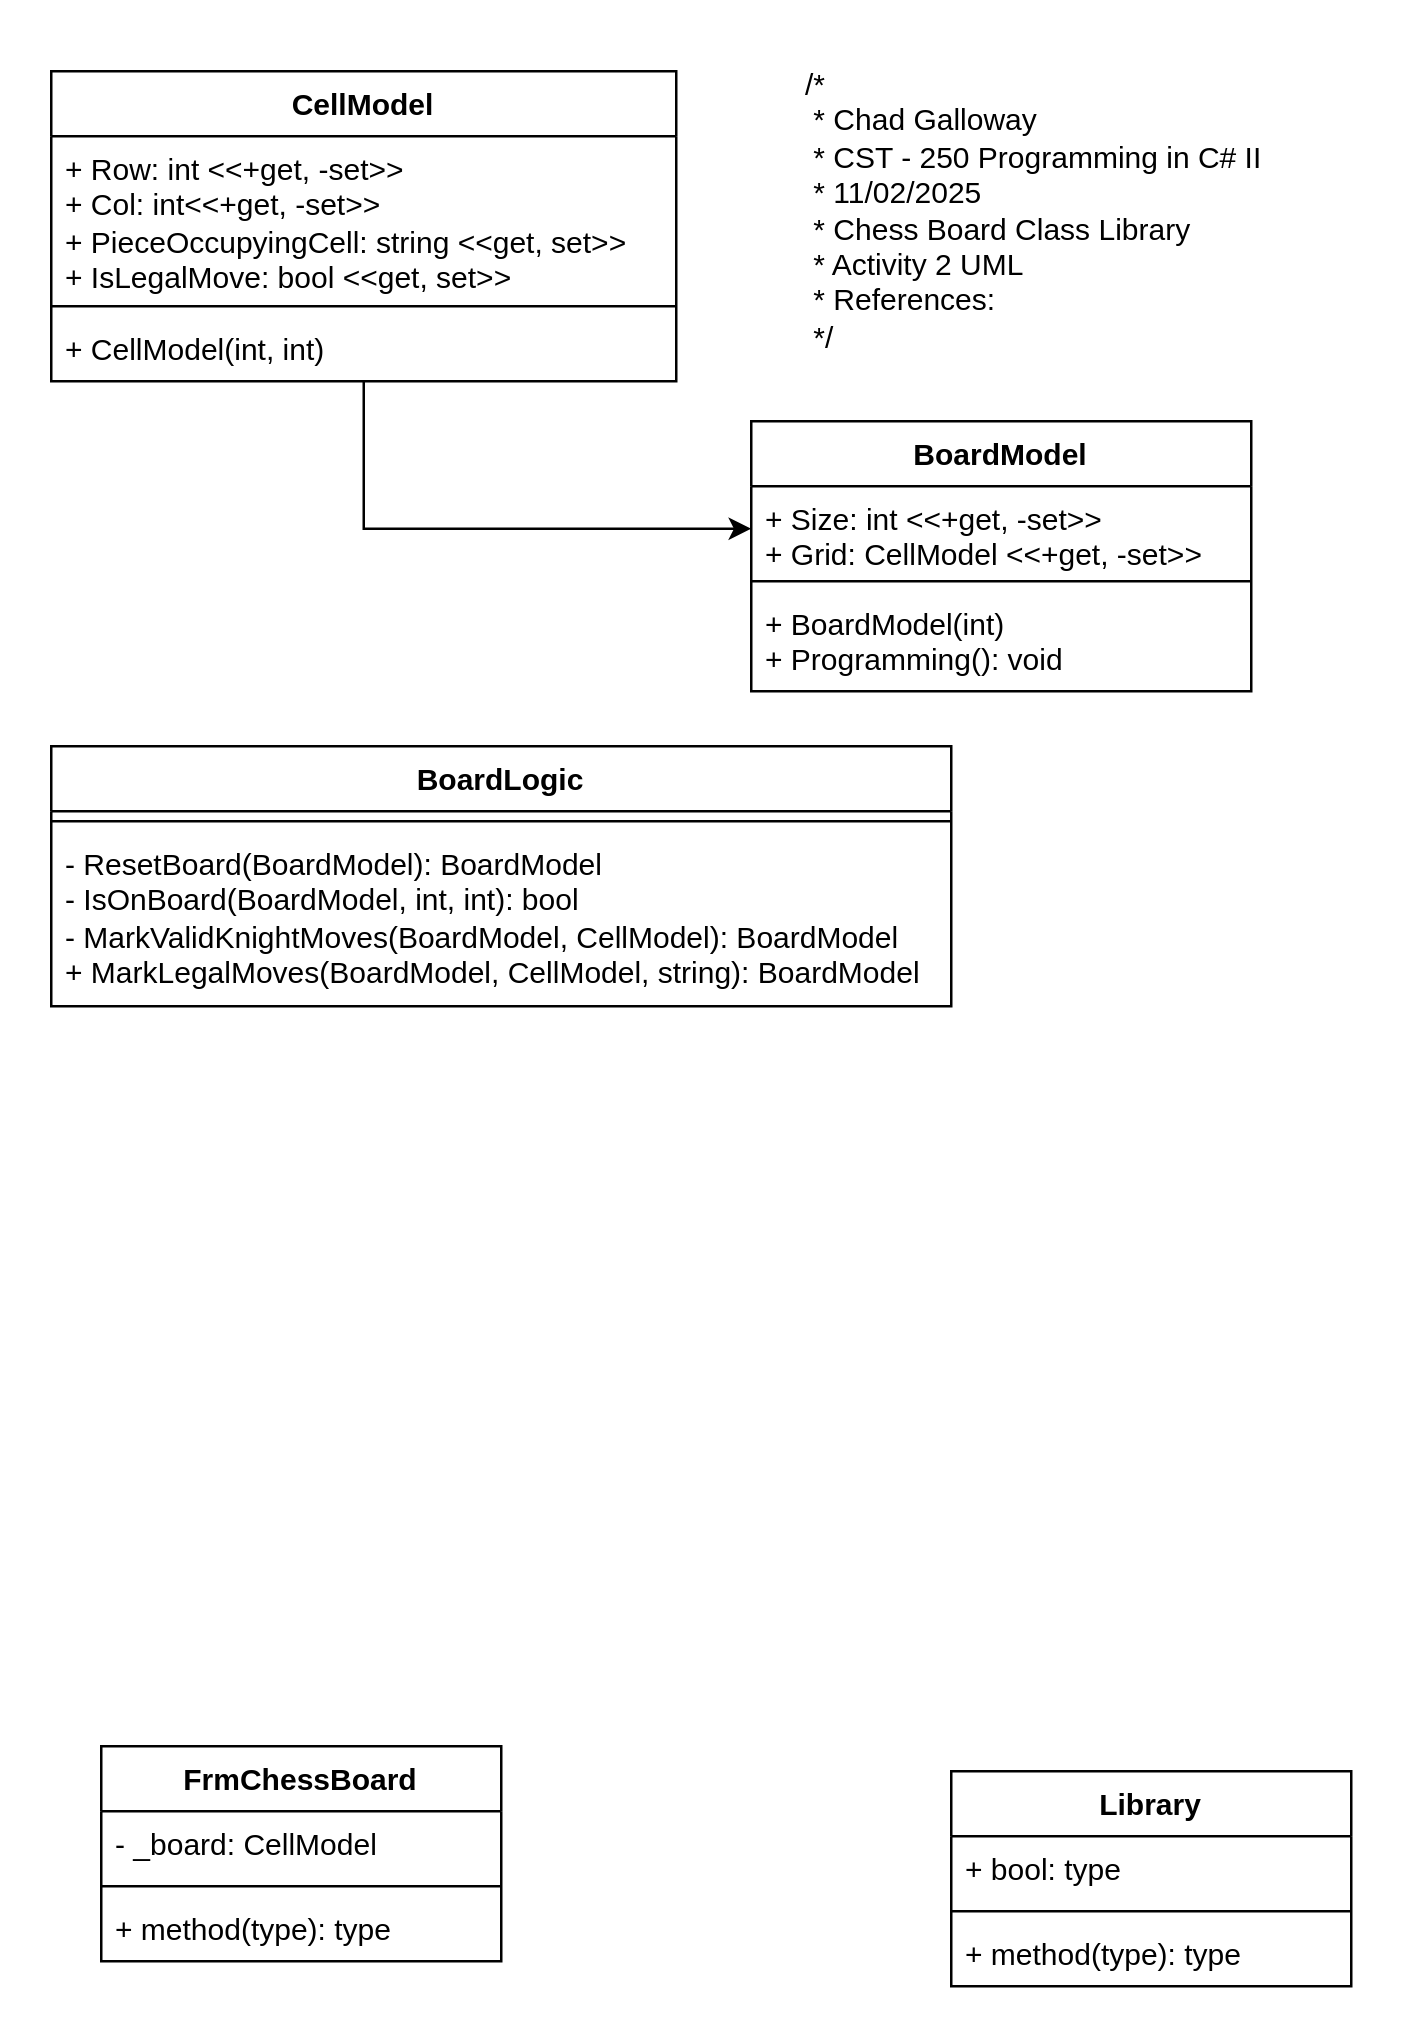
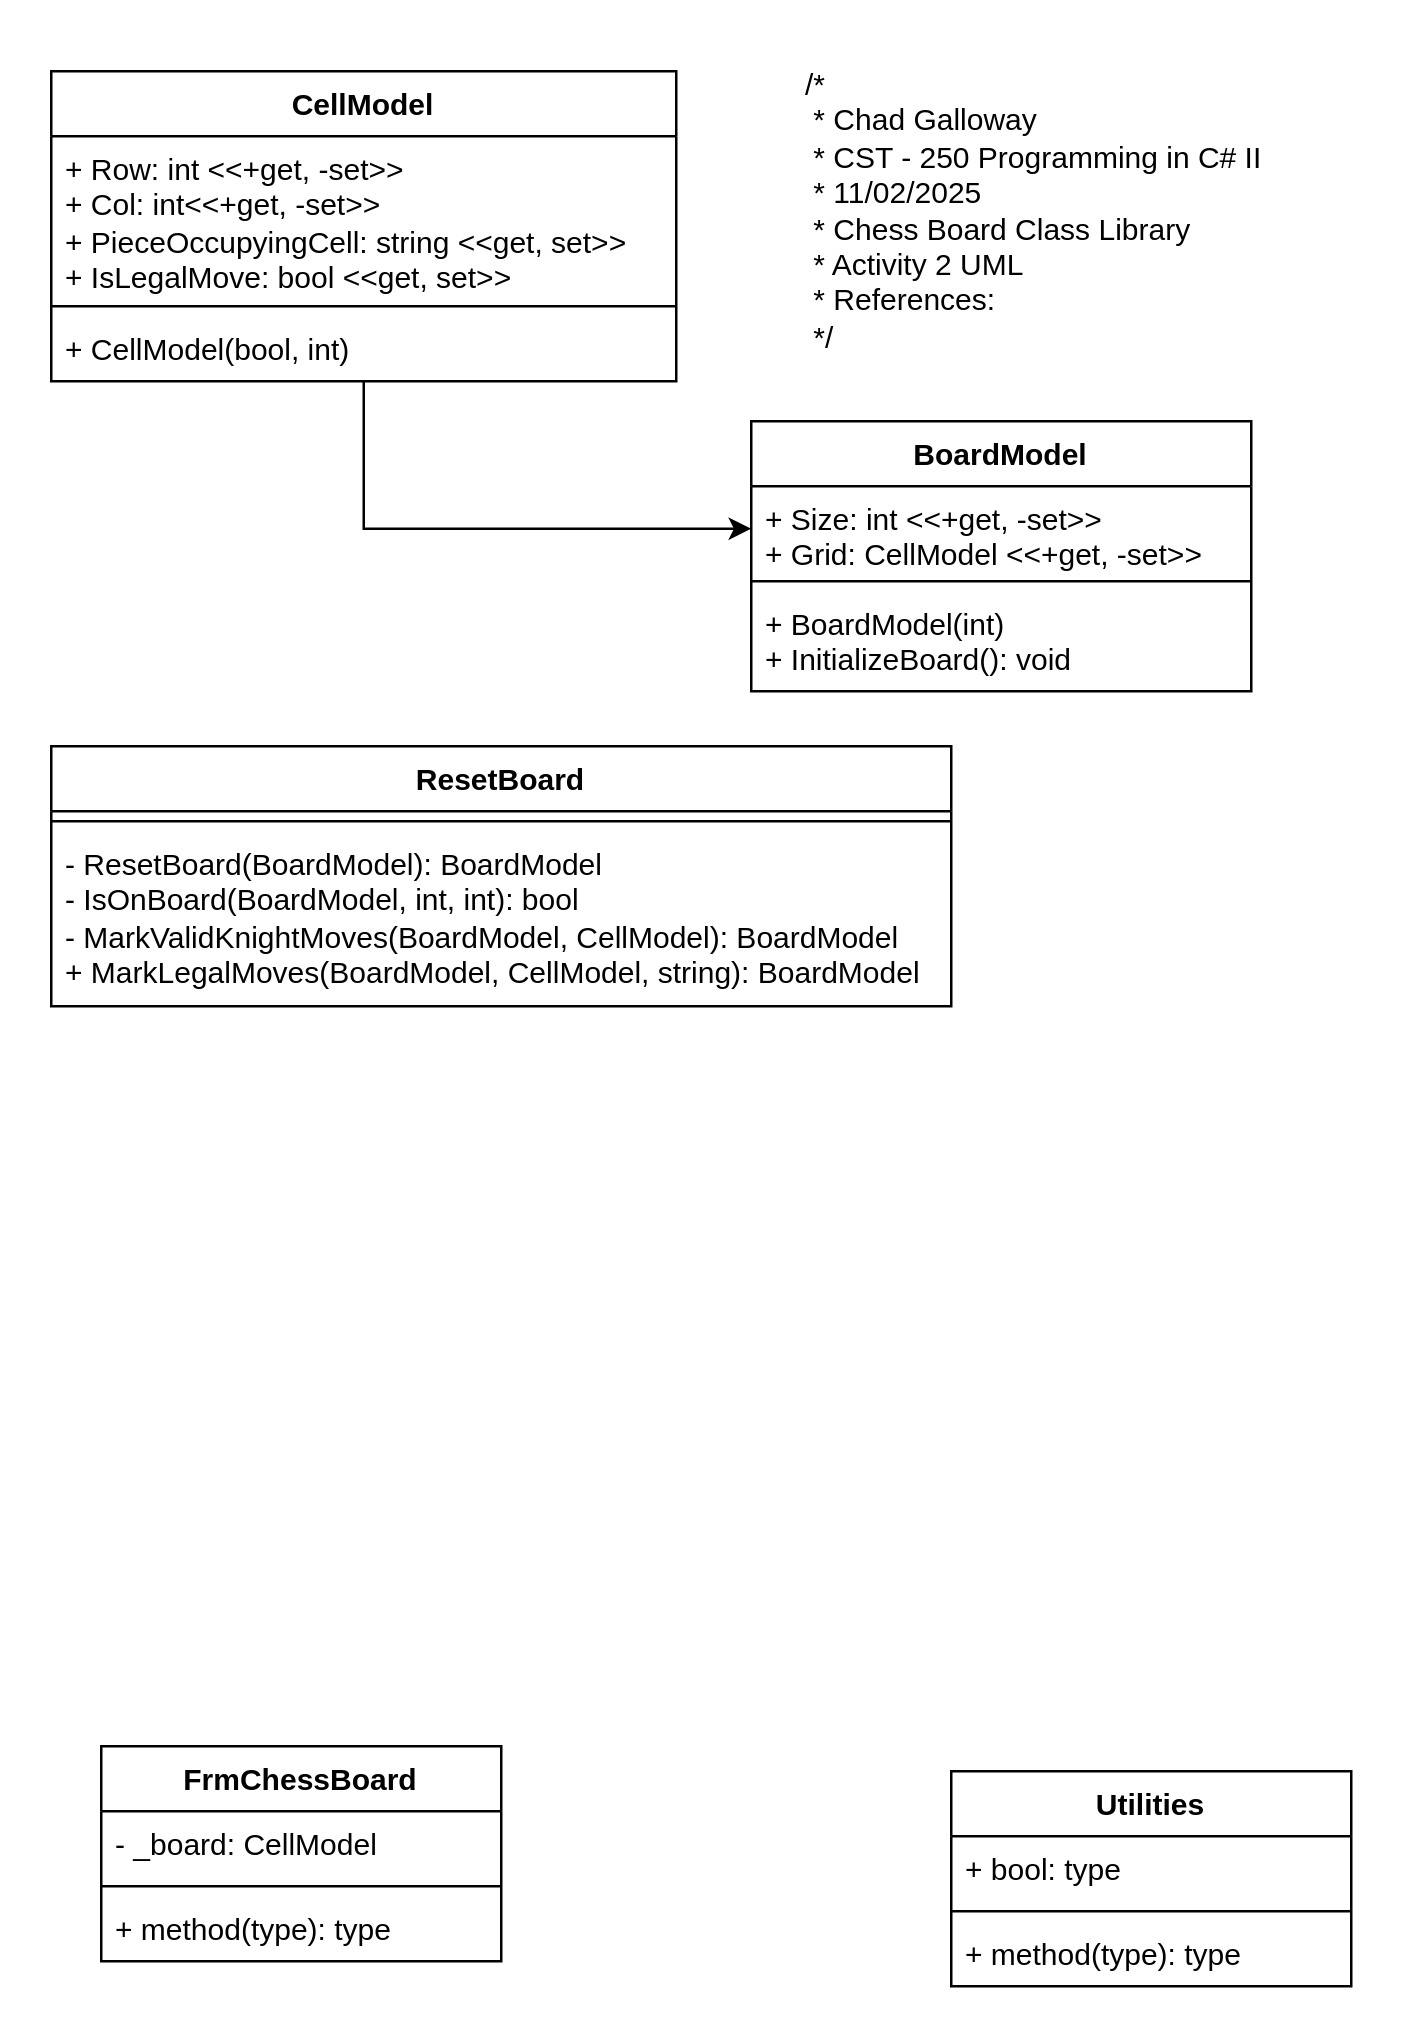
(211, 352) -> (220, 352)
(923, 645) -> (945, 645)
(501, 782) -> (501, 782)
(1151, 1807) -> (1151, 1807)
